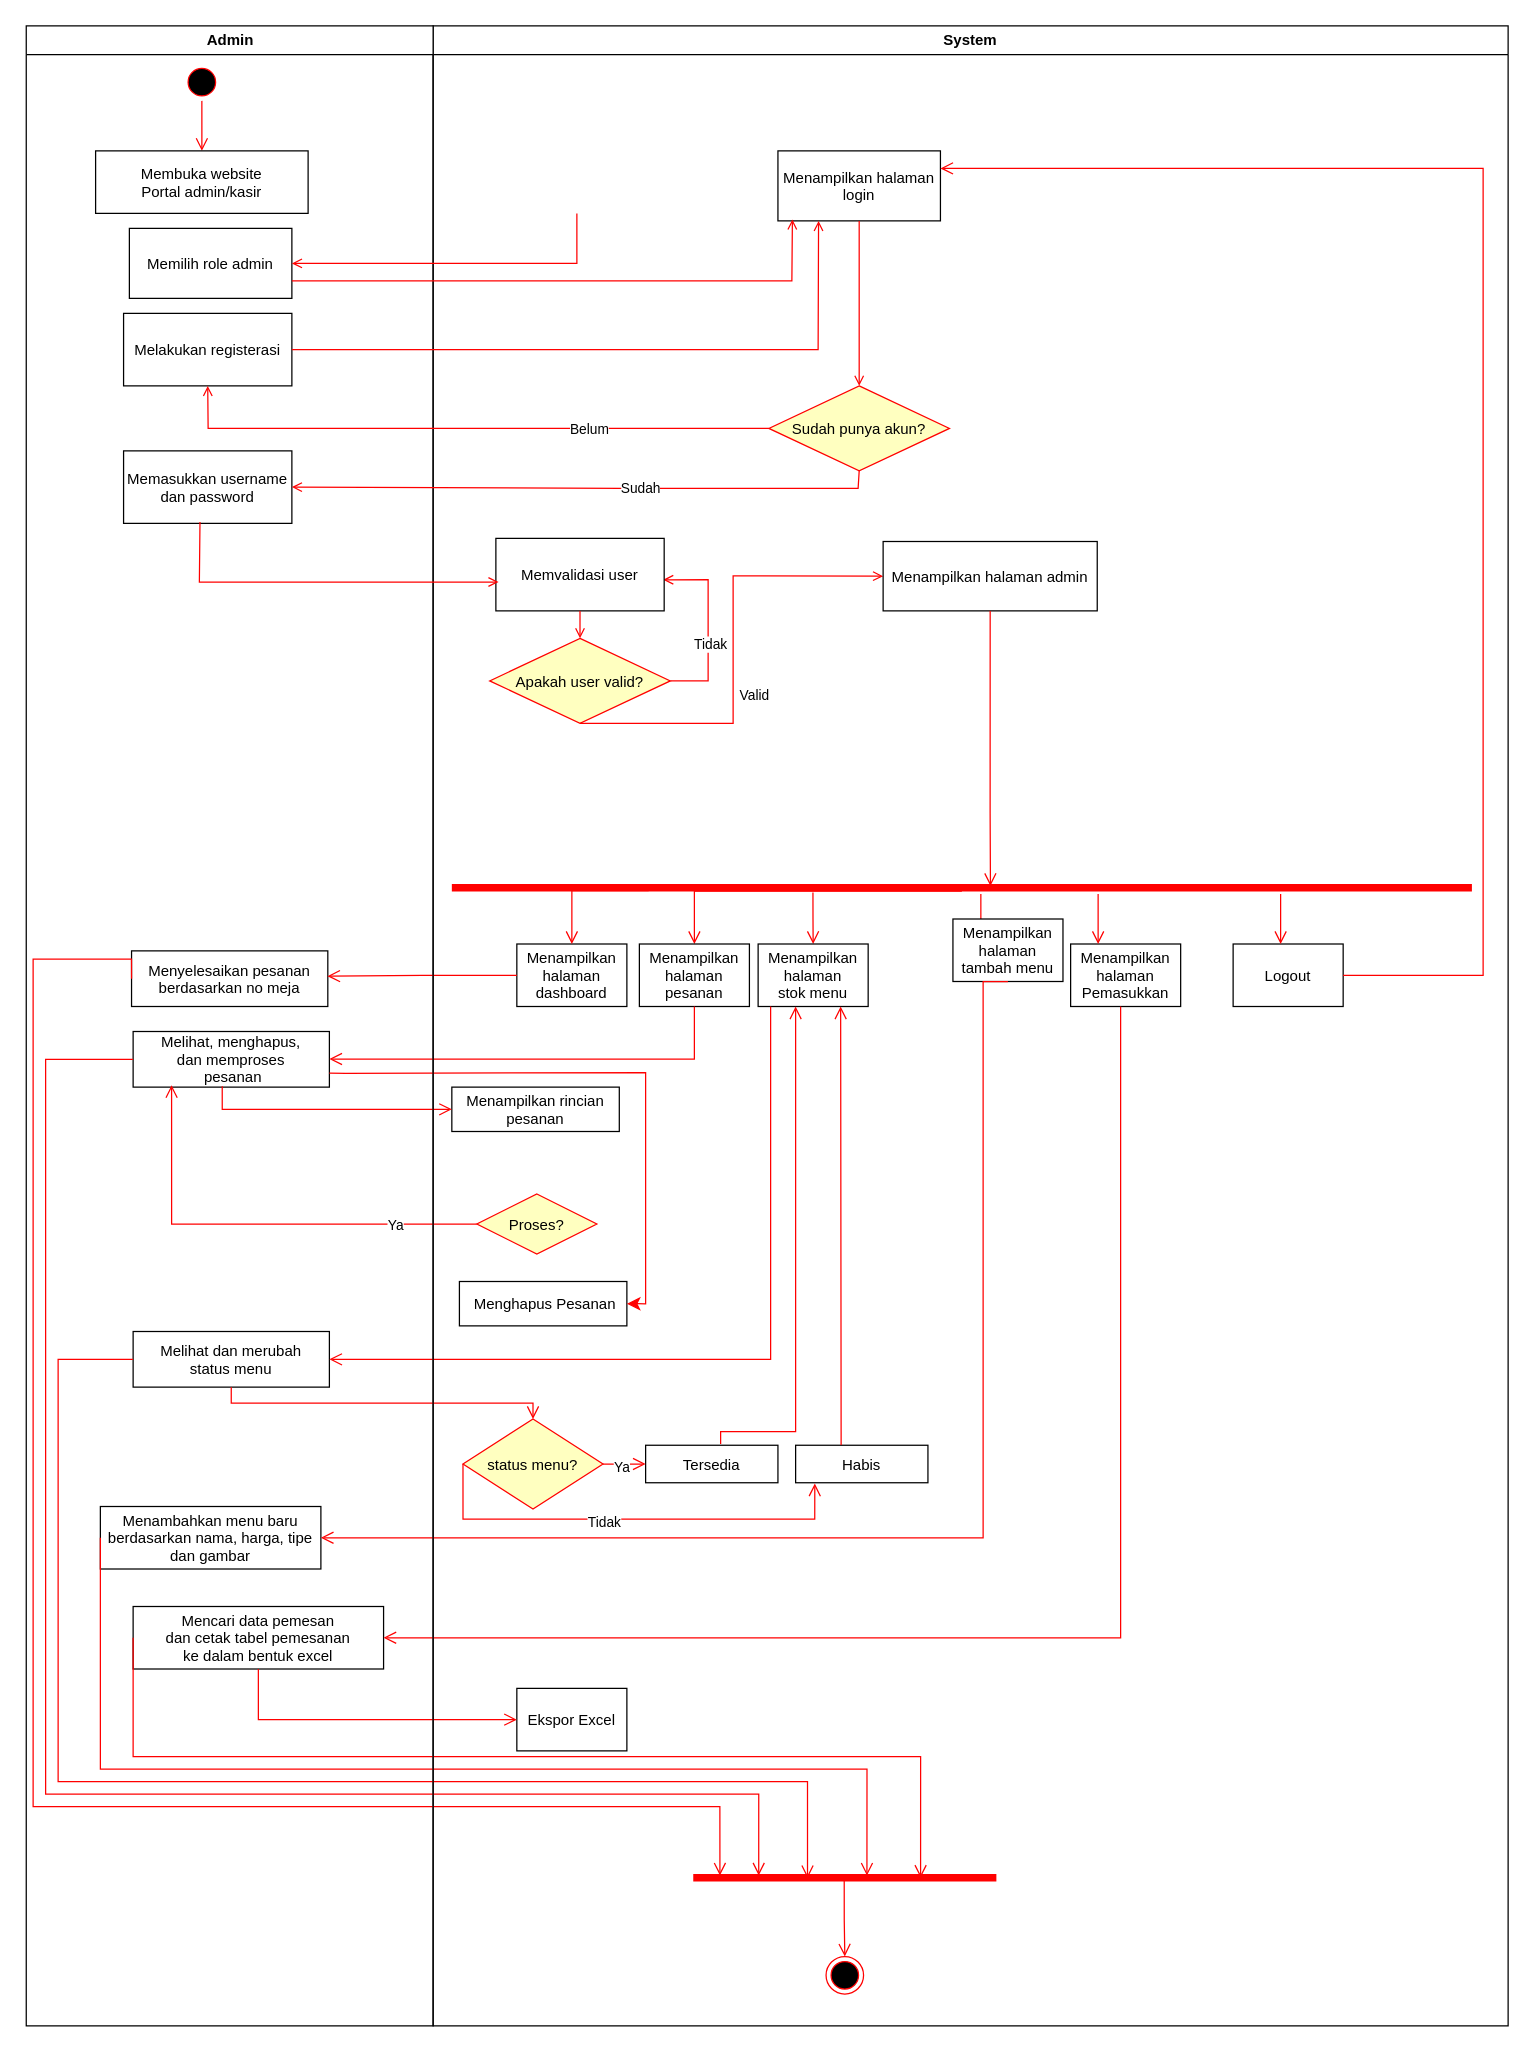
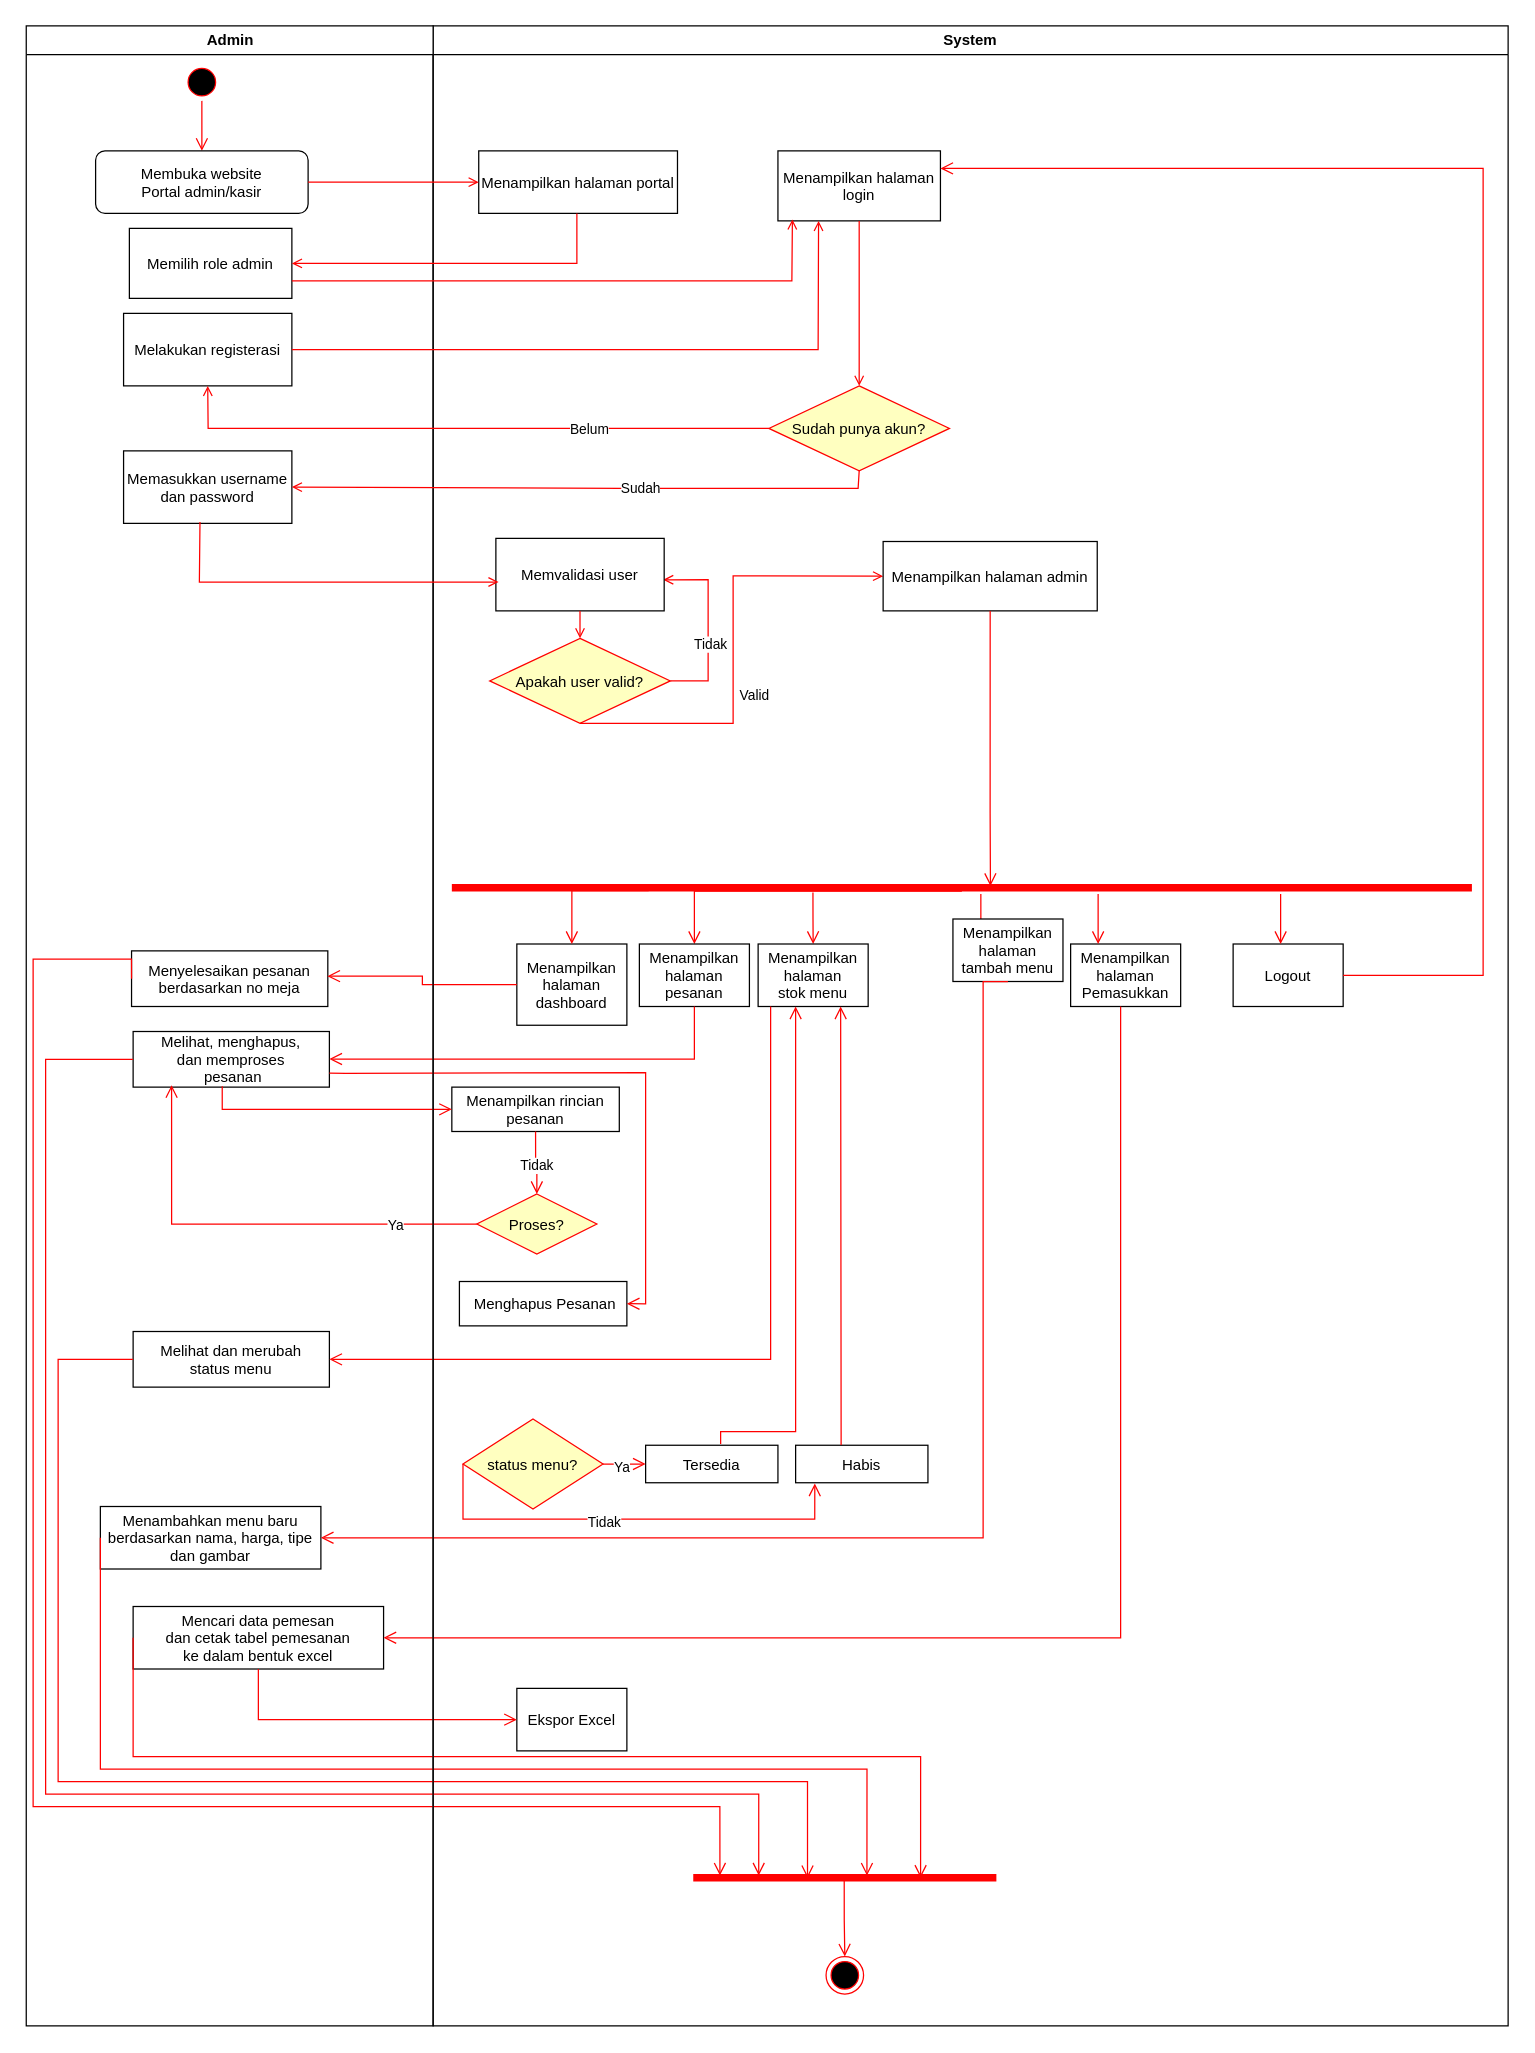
(202, 182) -> (202, 182)
none -> (392, 182)
none -> (578, 182)
(572, 975) -> (572, 984)
none -> (536, 1161)
(639, 1303) -> (635, 1303)
(381, 1403) -> none
